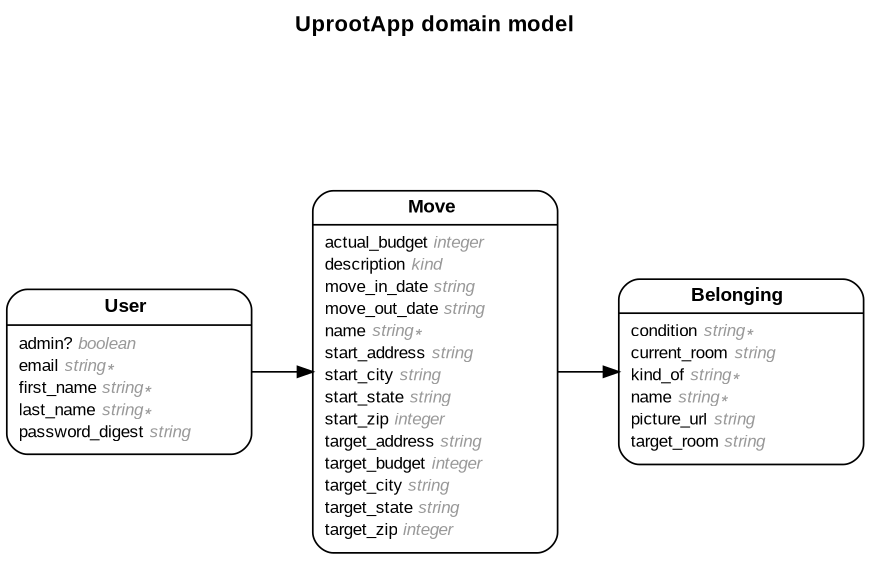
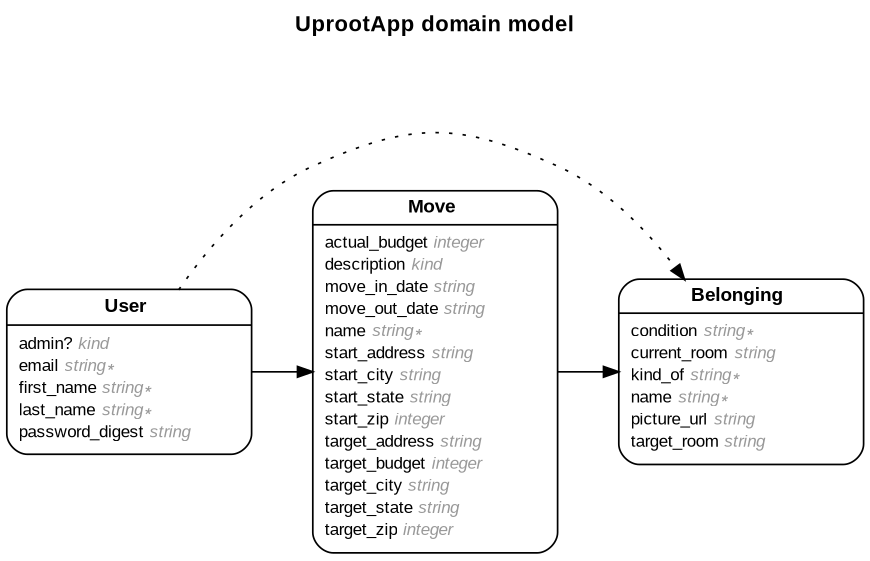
none -> (421, 134)
(107, 344) -> (94, 344)
